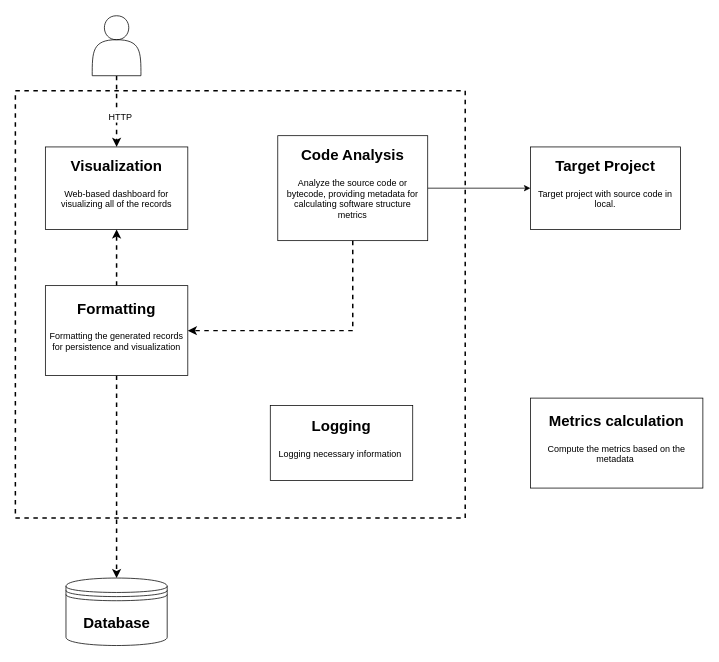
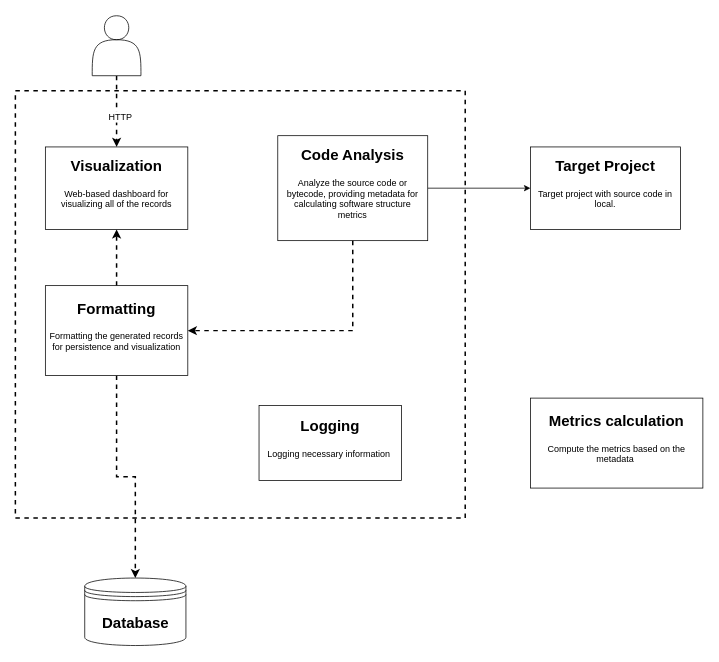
(342, 443) -> (330, 443)
(117, 612) -> (135, 612)
